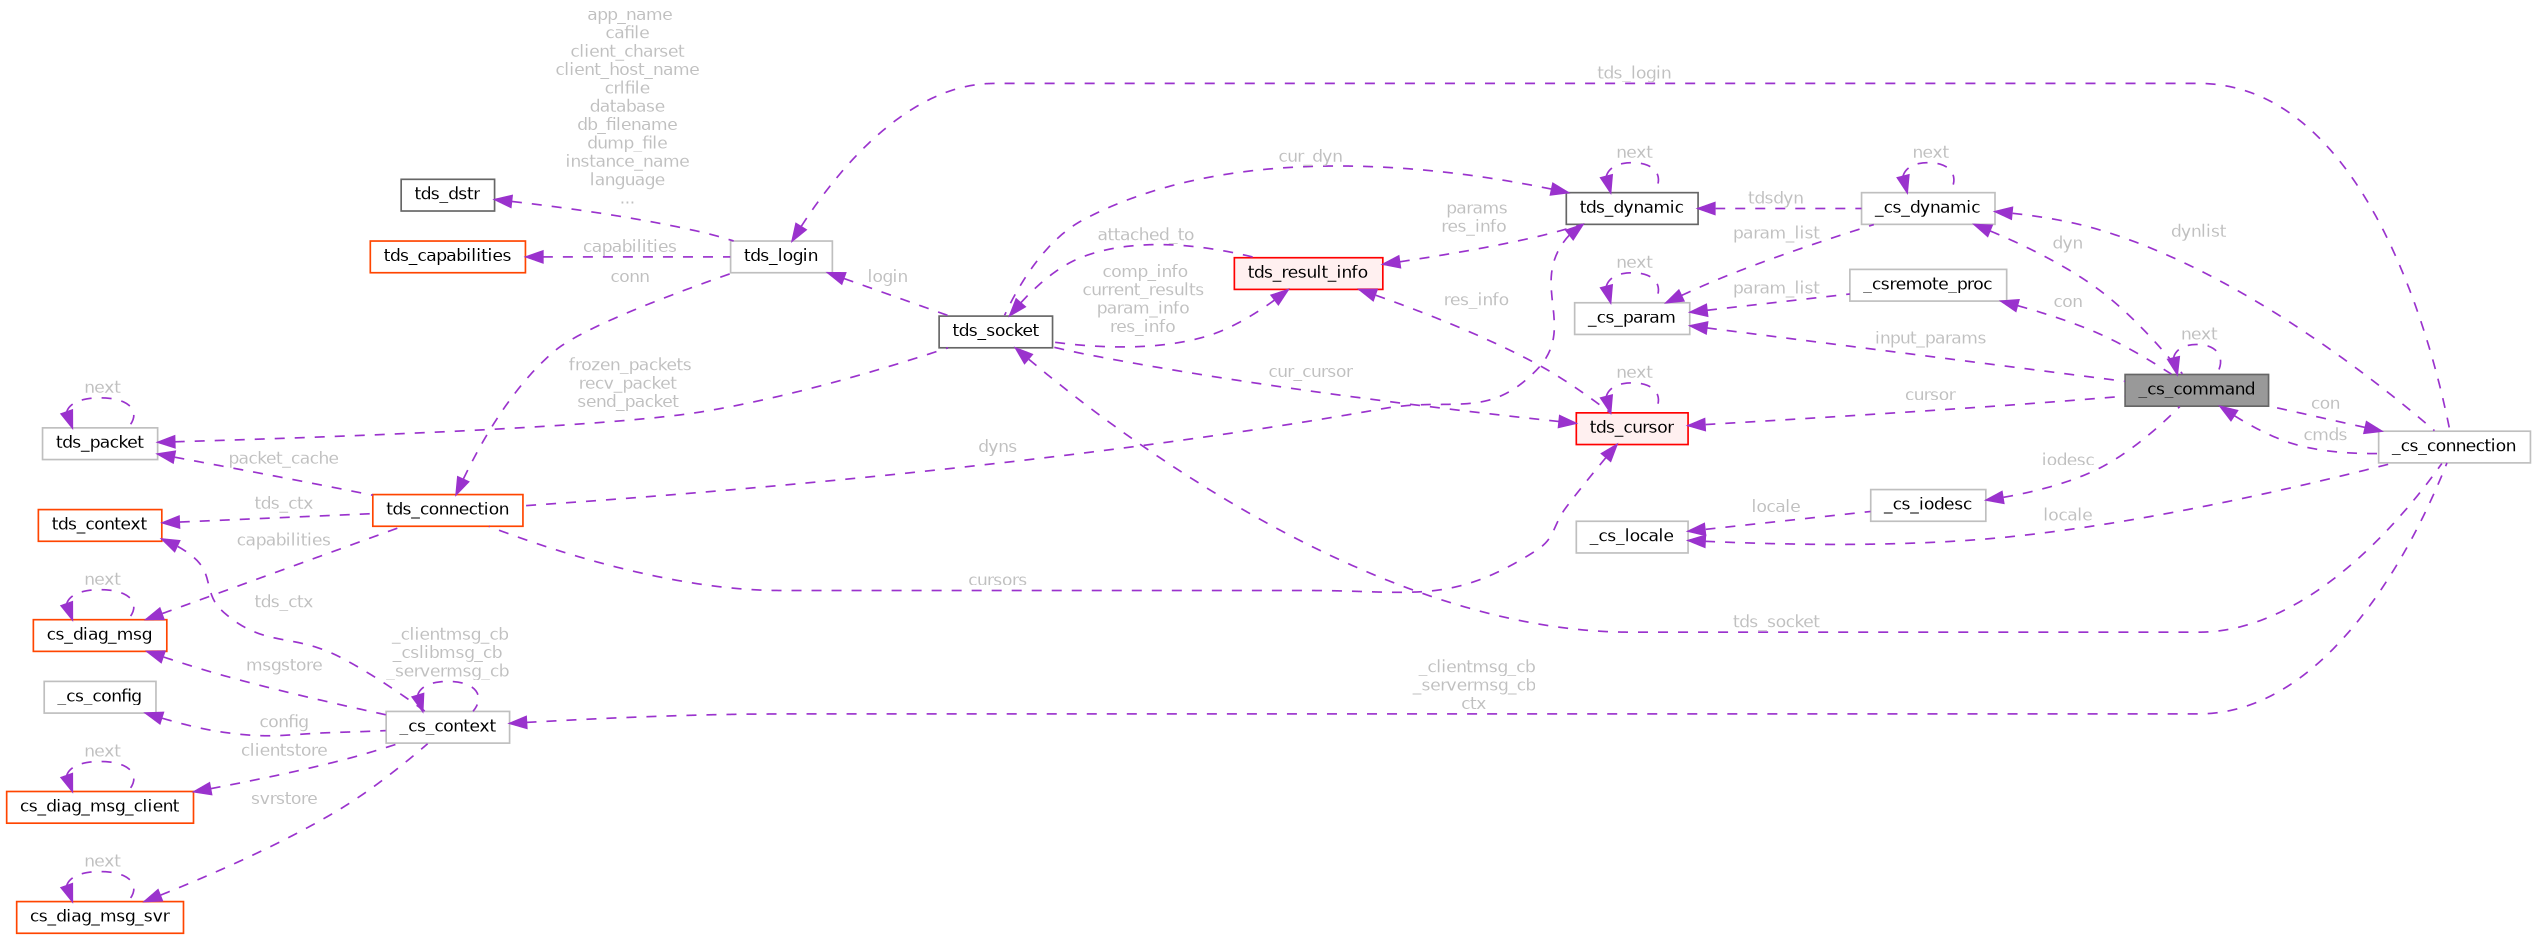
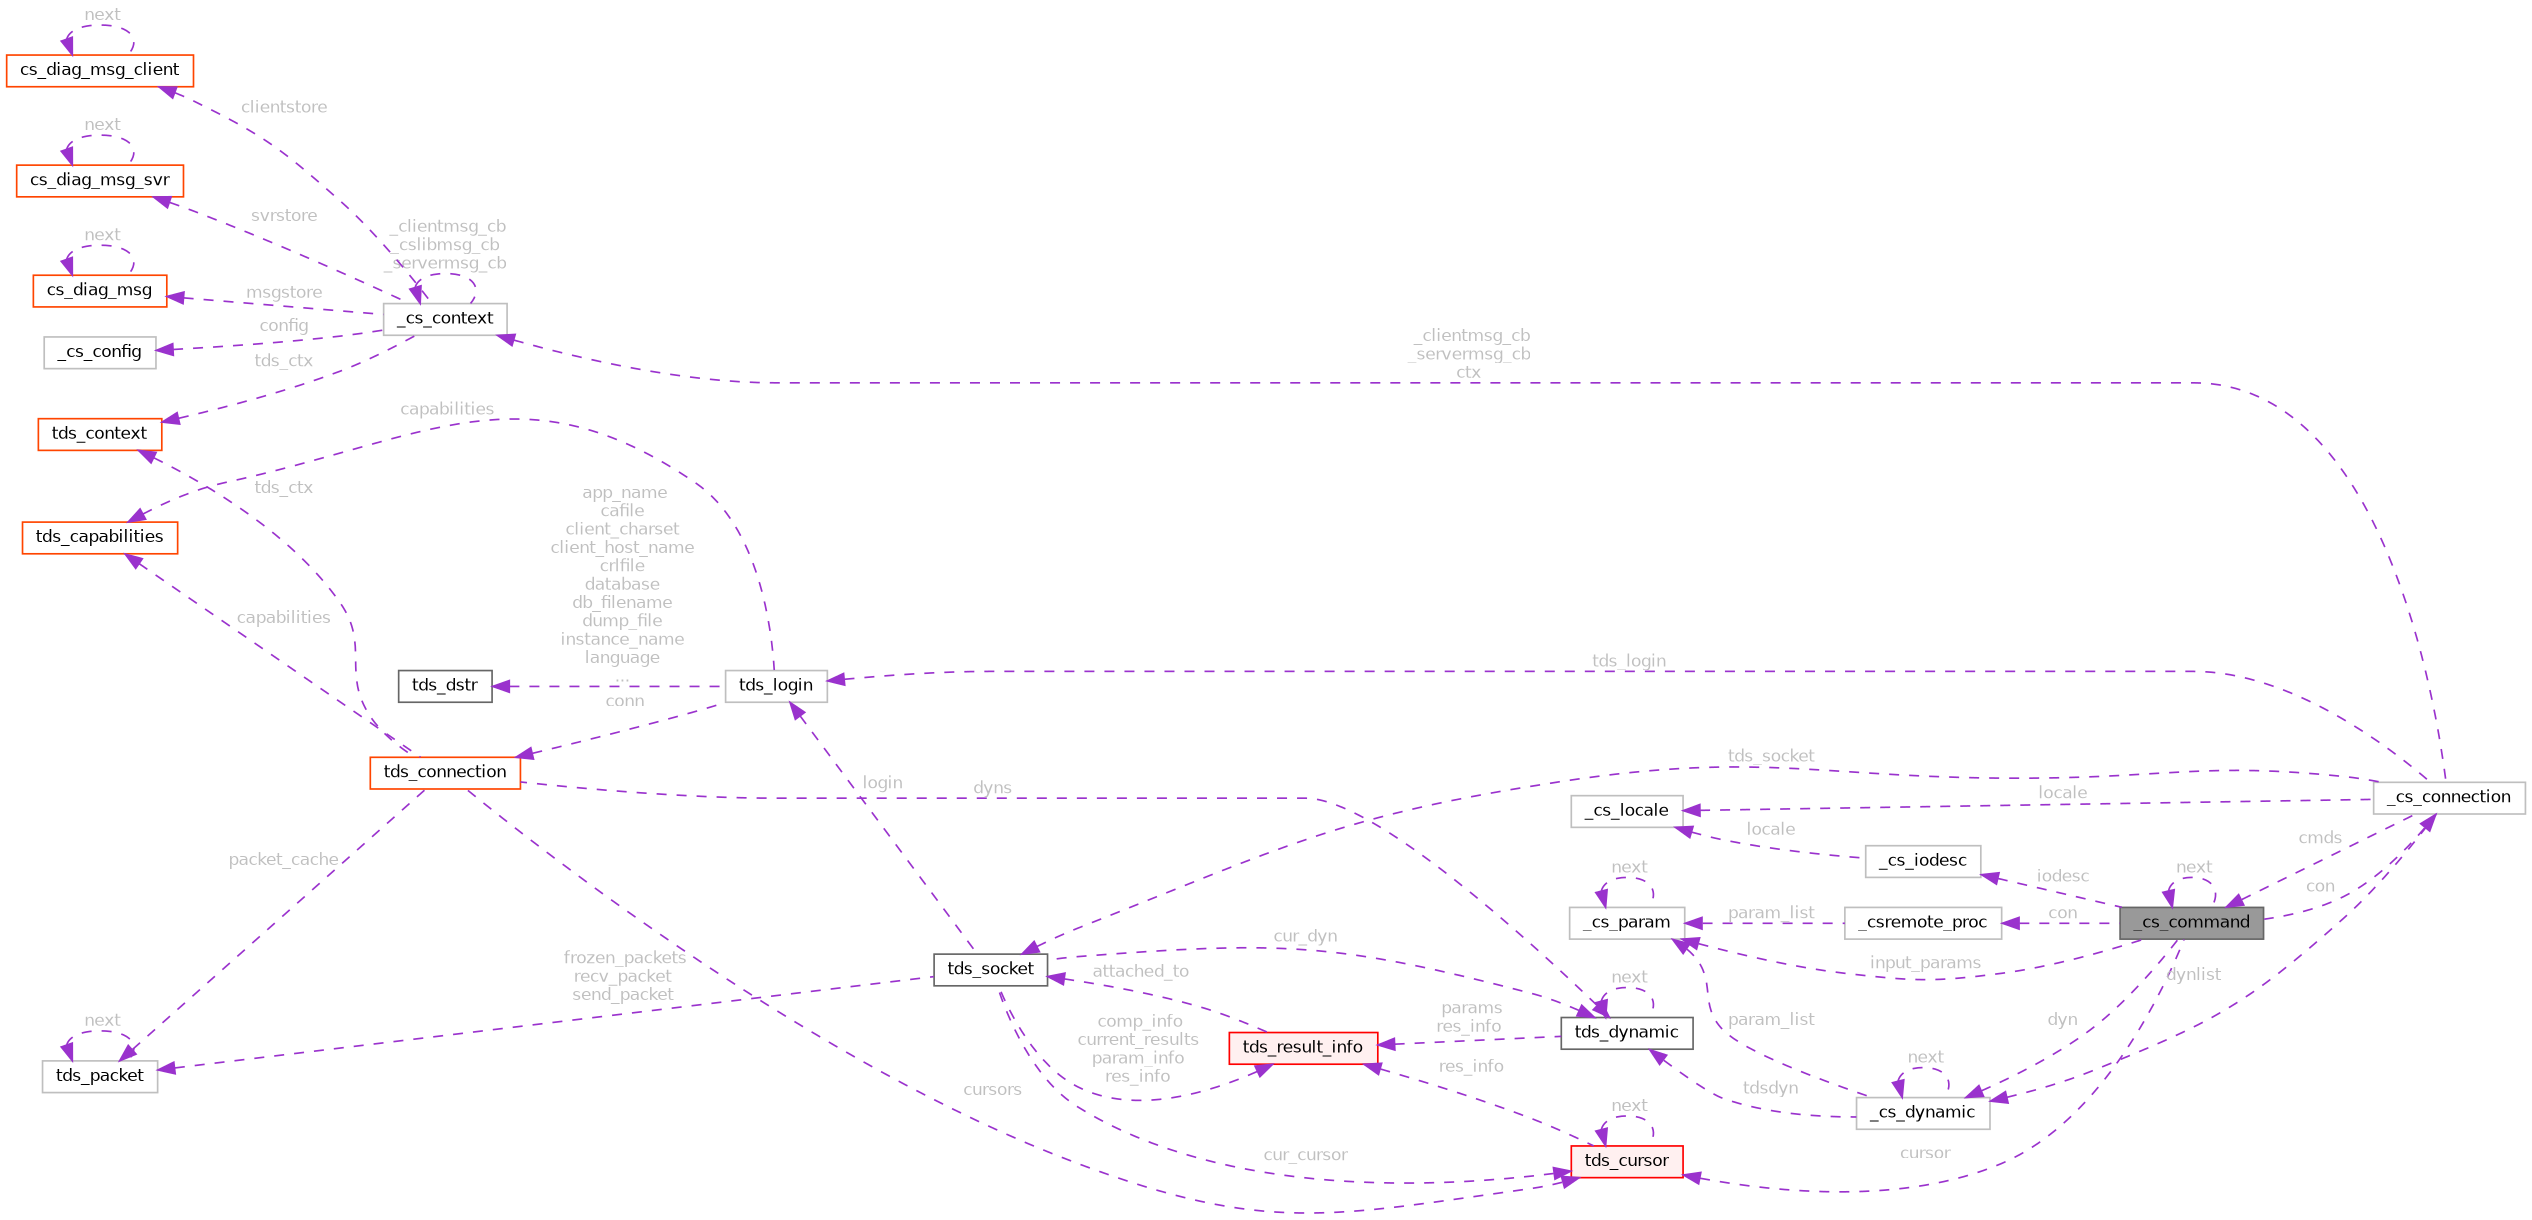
(282, 570) -> (280, 660)
